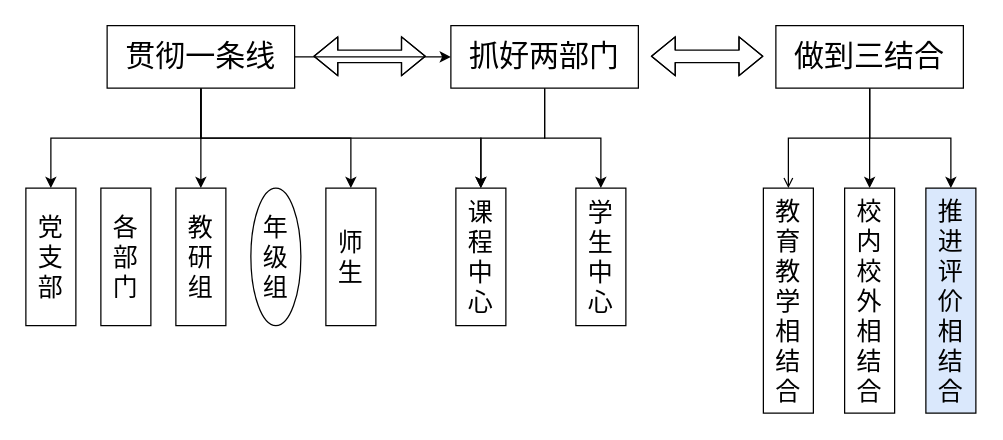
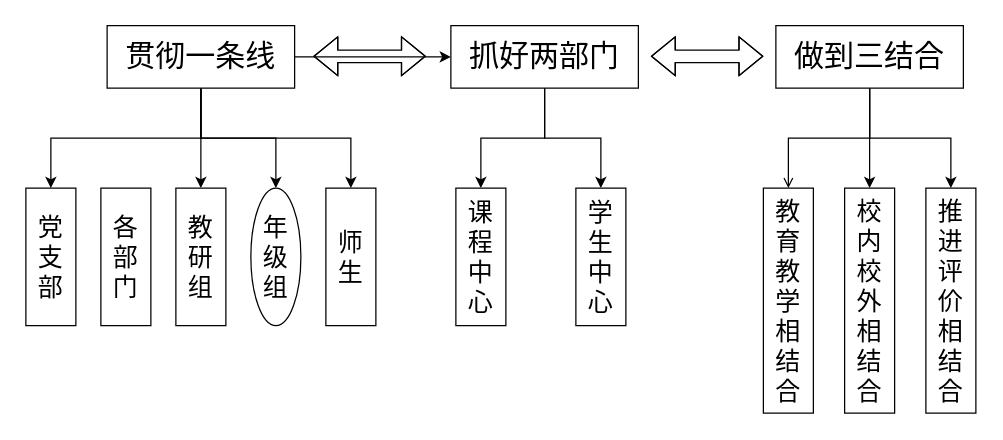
(415, 138) -> (276, 160)
(951, 301) -> (951, 301)
